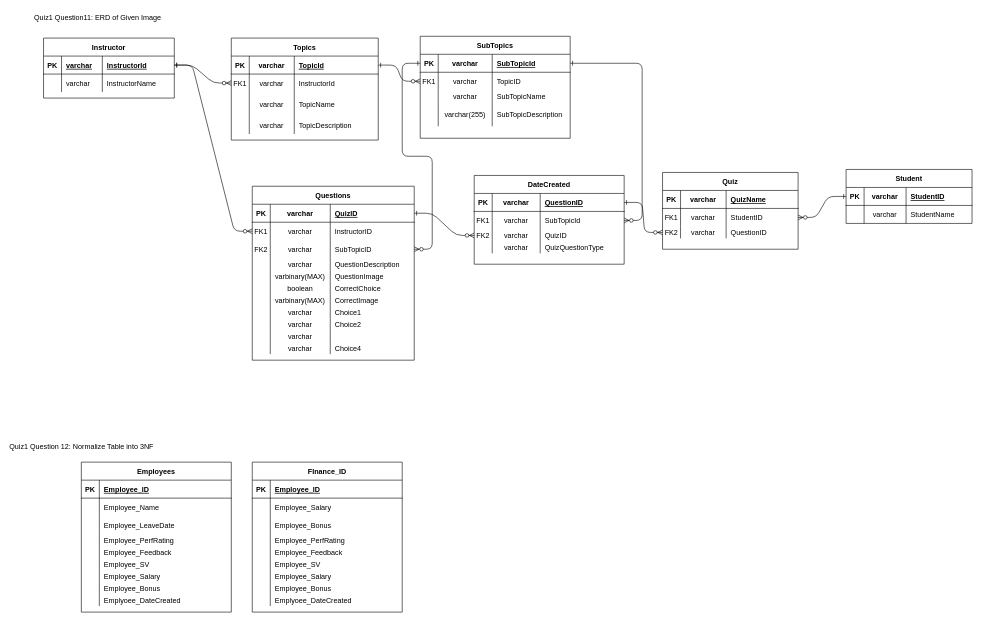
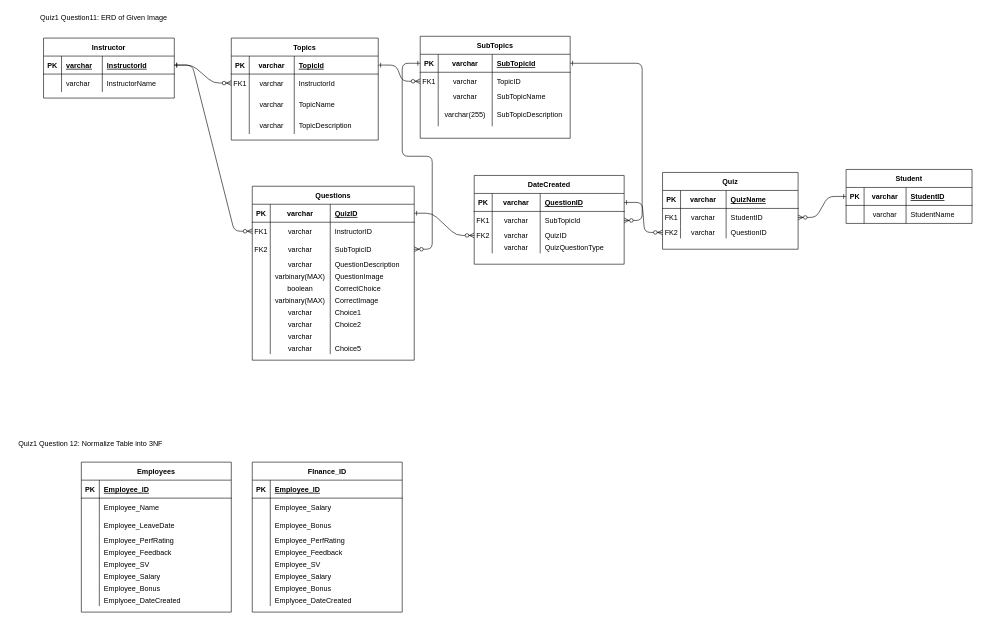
(98, 18) -> (104, 18)
(348, 349) -> (348, 349)
(81, 447) -> (90, 444)
